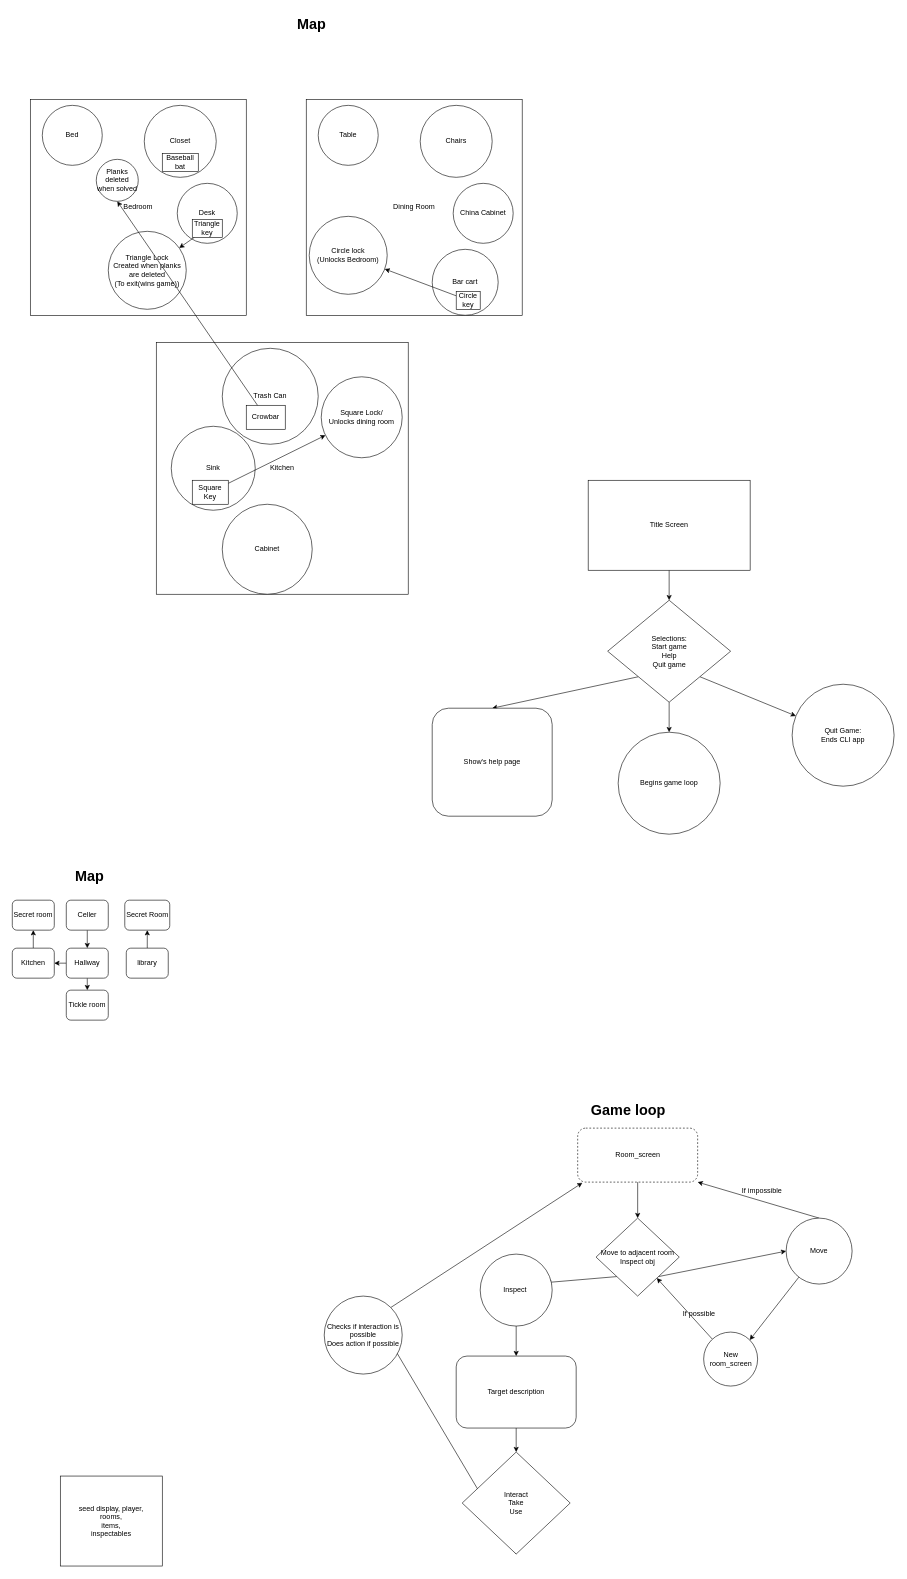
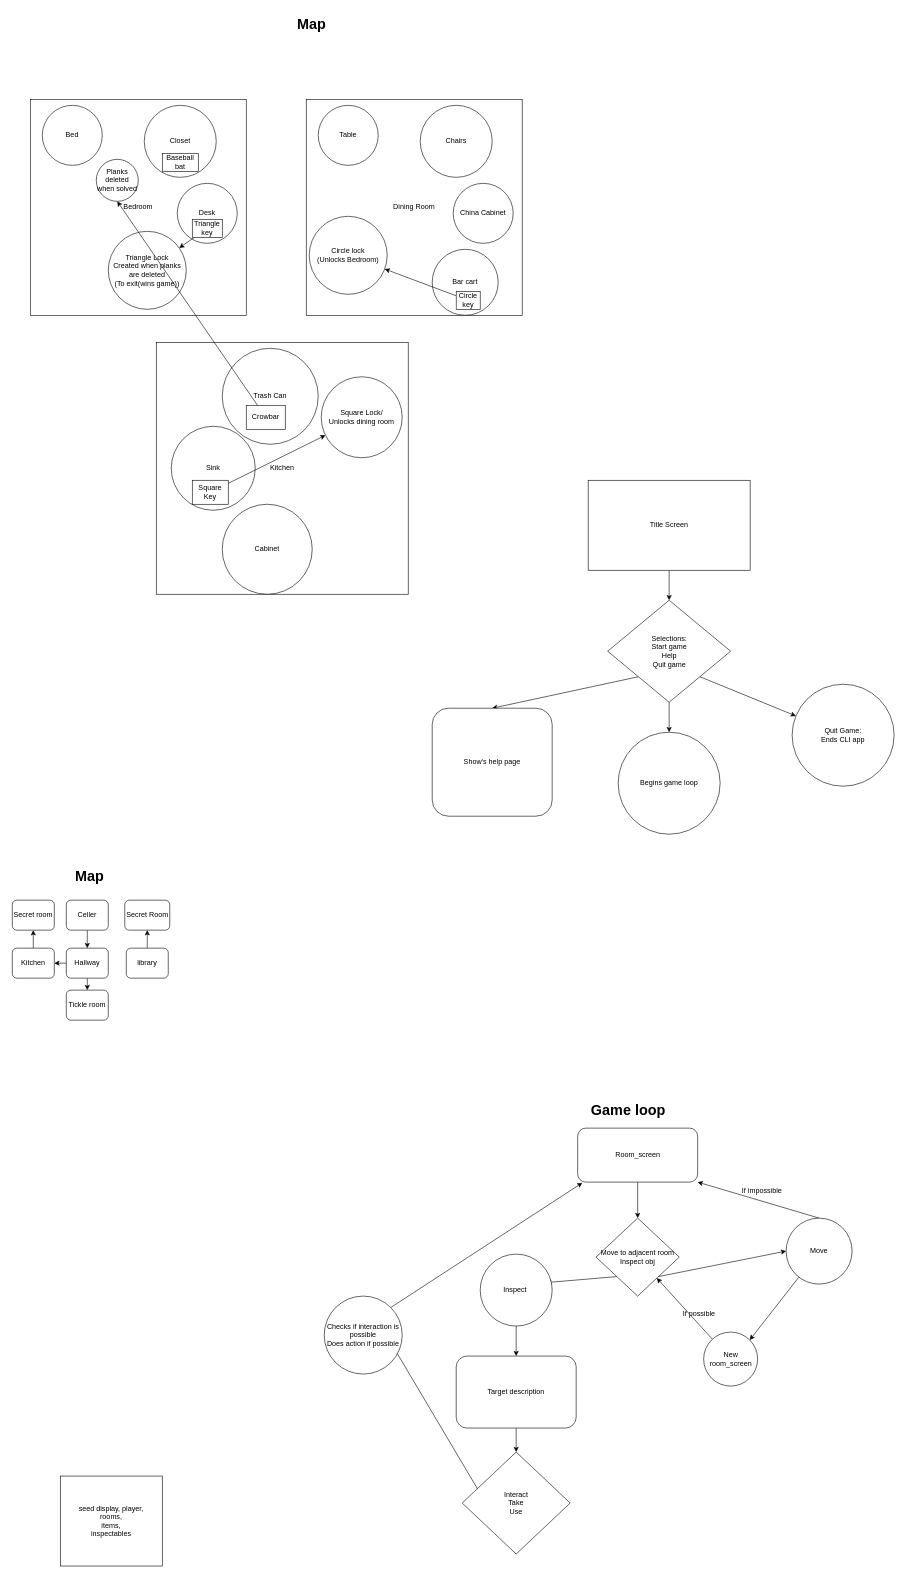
(638, 1155) -> (638, 1155)
